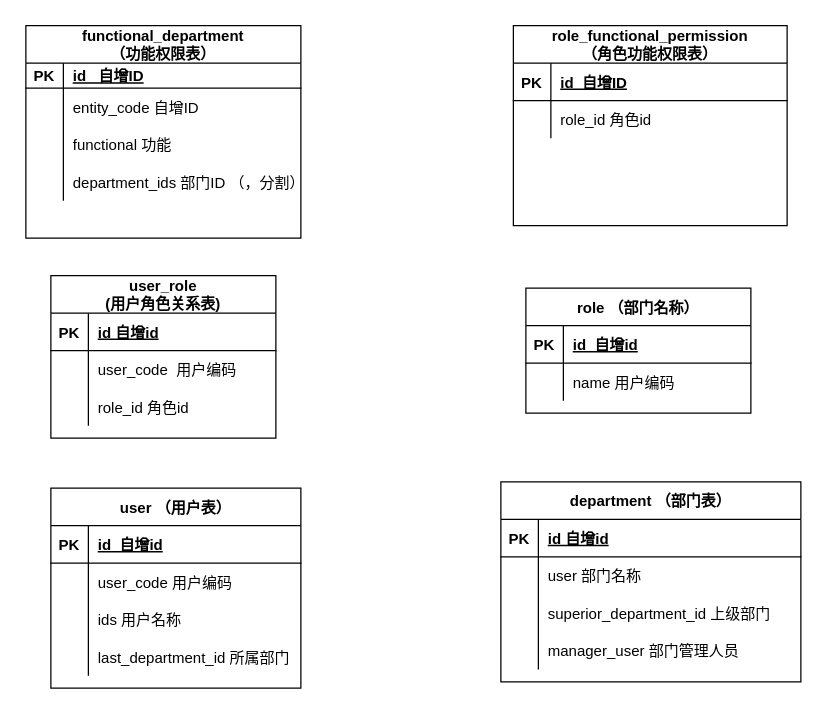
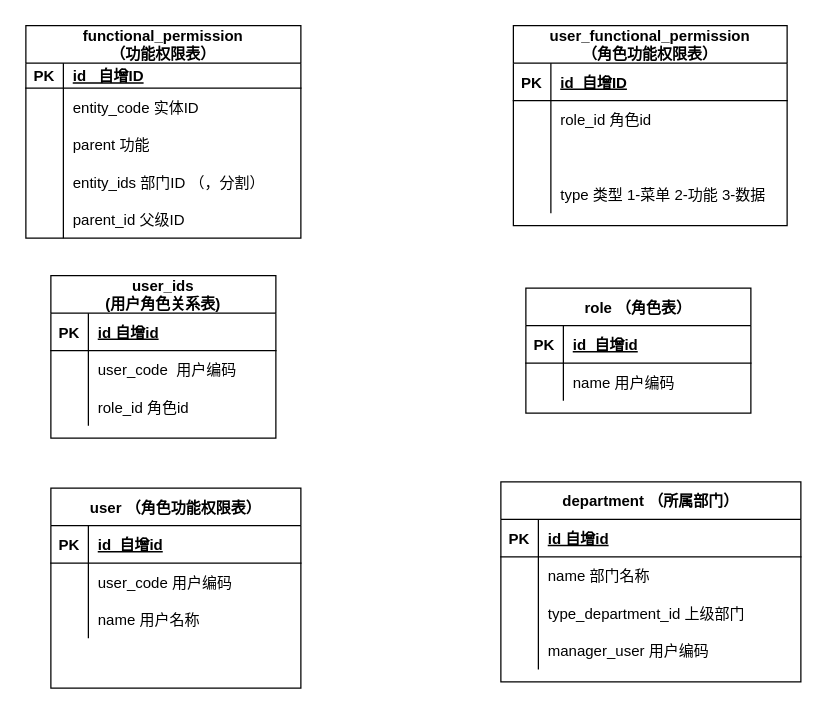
(163, 36) -> (163, 36)
(649, 36) -> (649, 36)
(142, 108) -> (142, 108)
(128, 145) -> (115, 145)
(195, 183) -> (176, 183)
none -> (669, 194)
none -> (182, 219)
(163, 286) -> (163, 286)
(638, 308) -> (638, 308)
(650, 501) -> (650, 501)
(175, 508) -> (175, 508)
(597, 576) -> (597, 576)
(668, 614) -> (653, 614)
(140, 620) -> (147, 620)
(645, 651) -> (630, 651)
(194, 657) -> none
